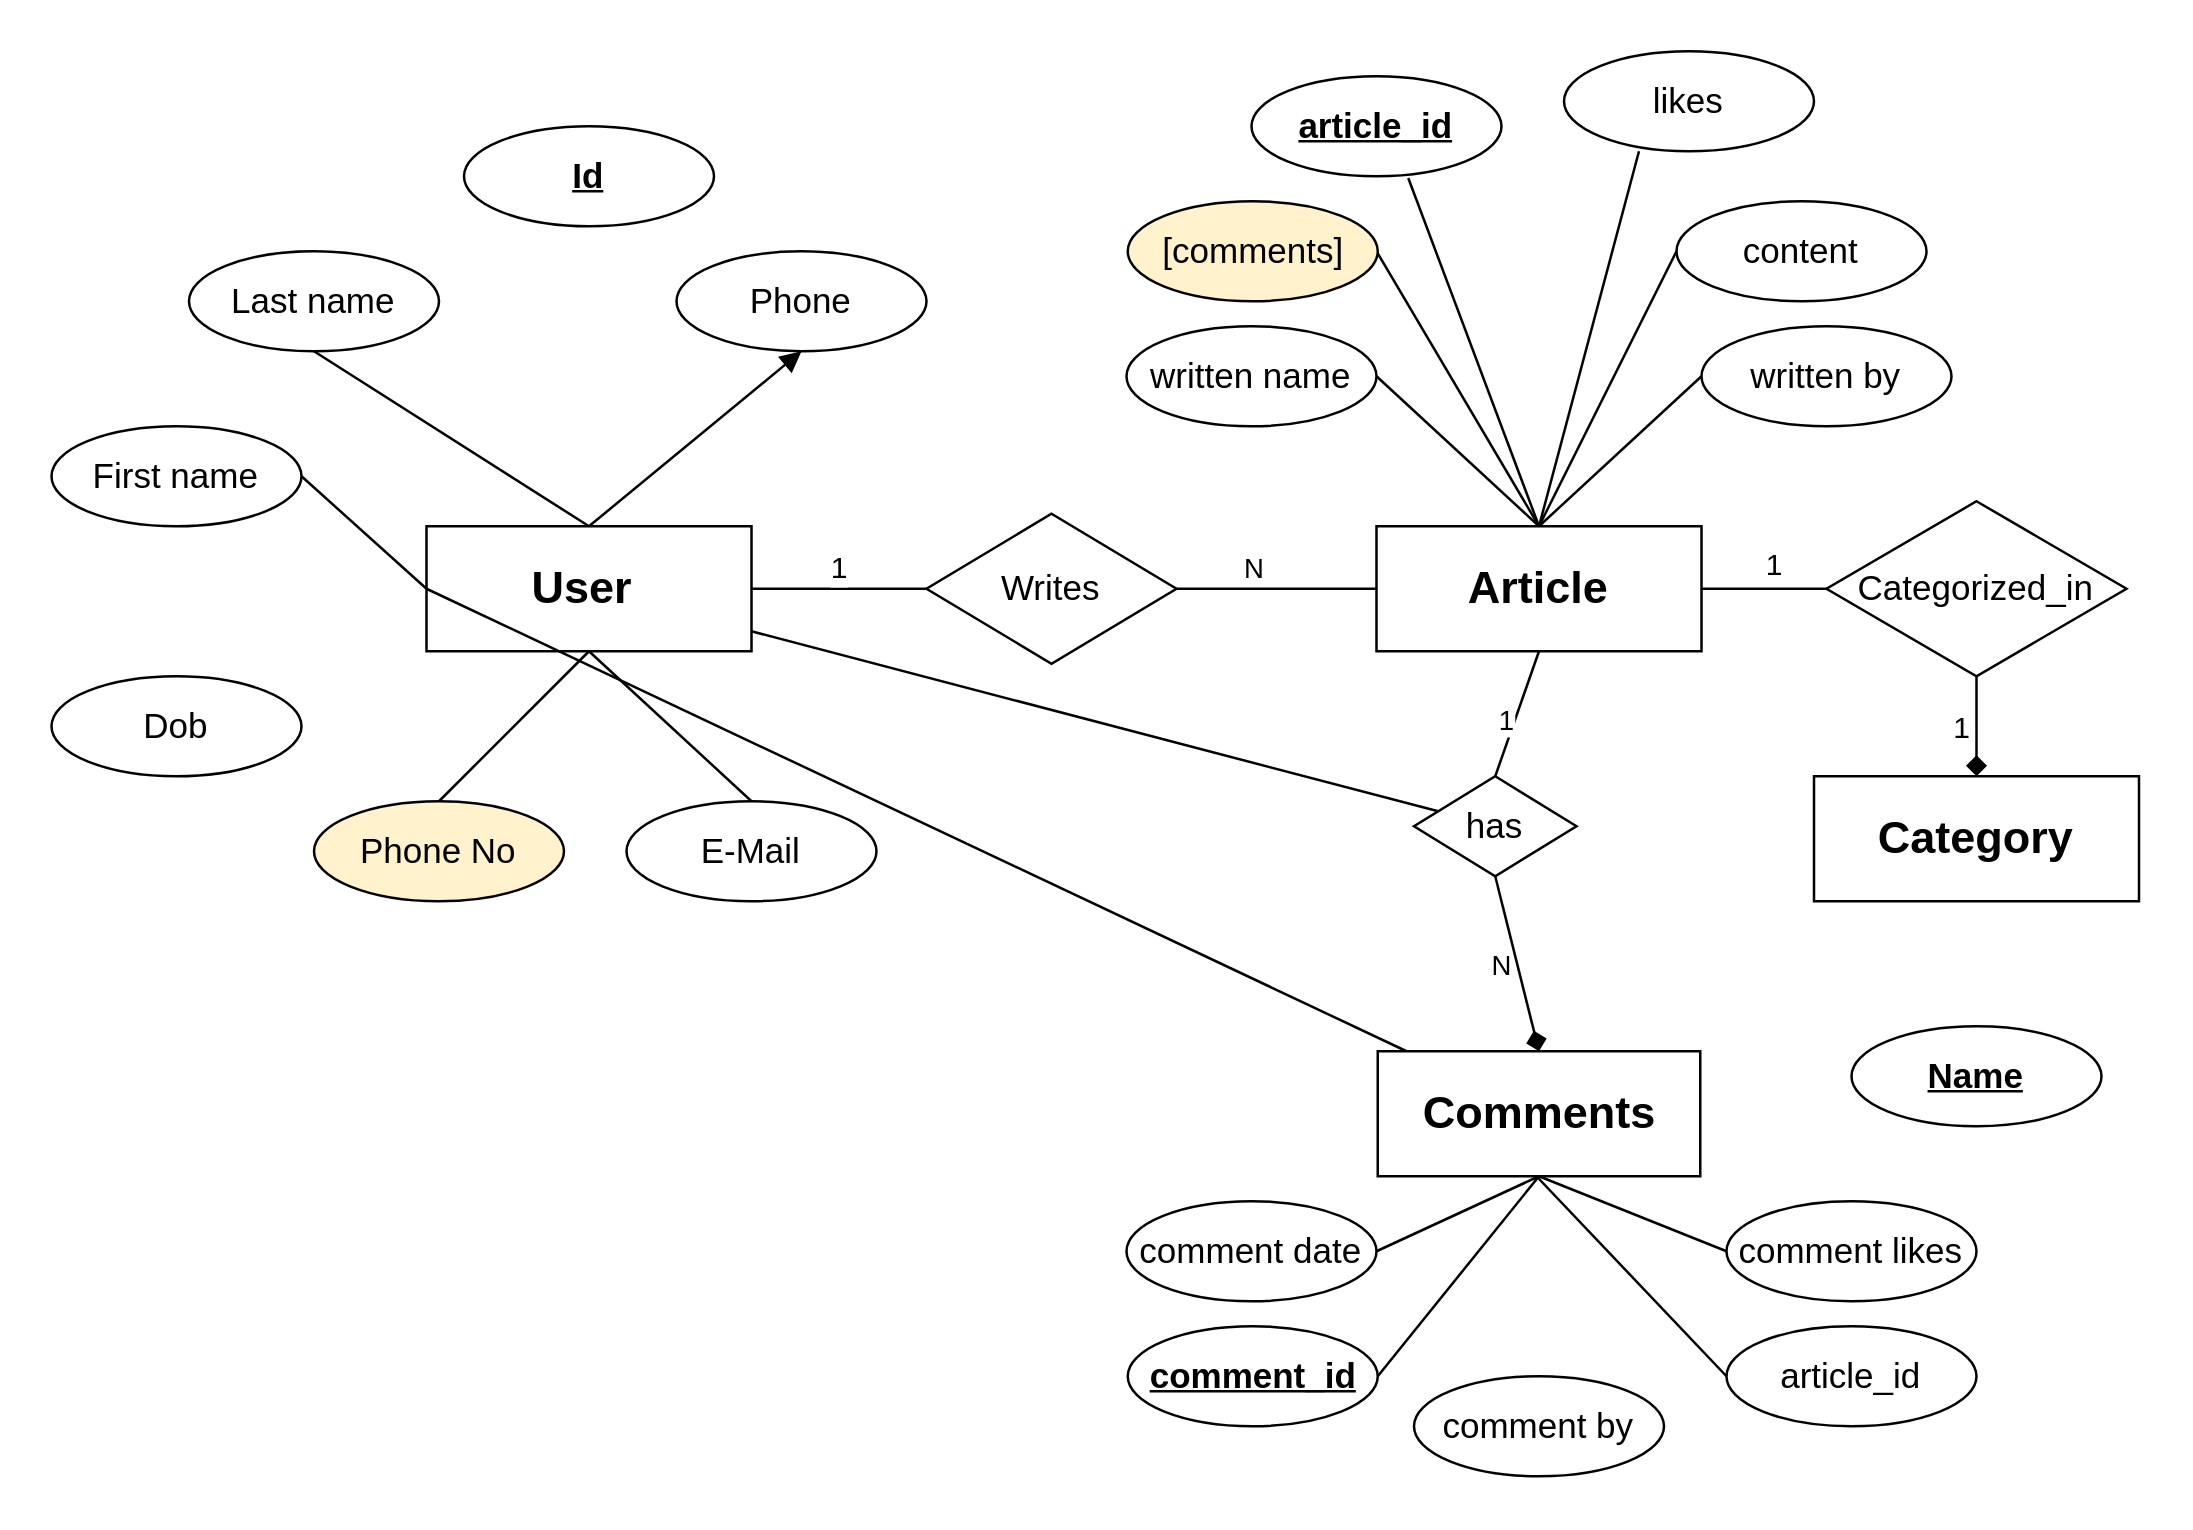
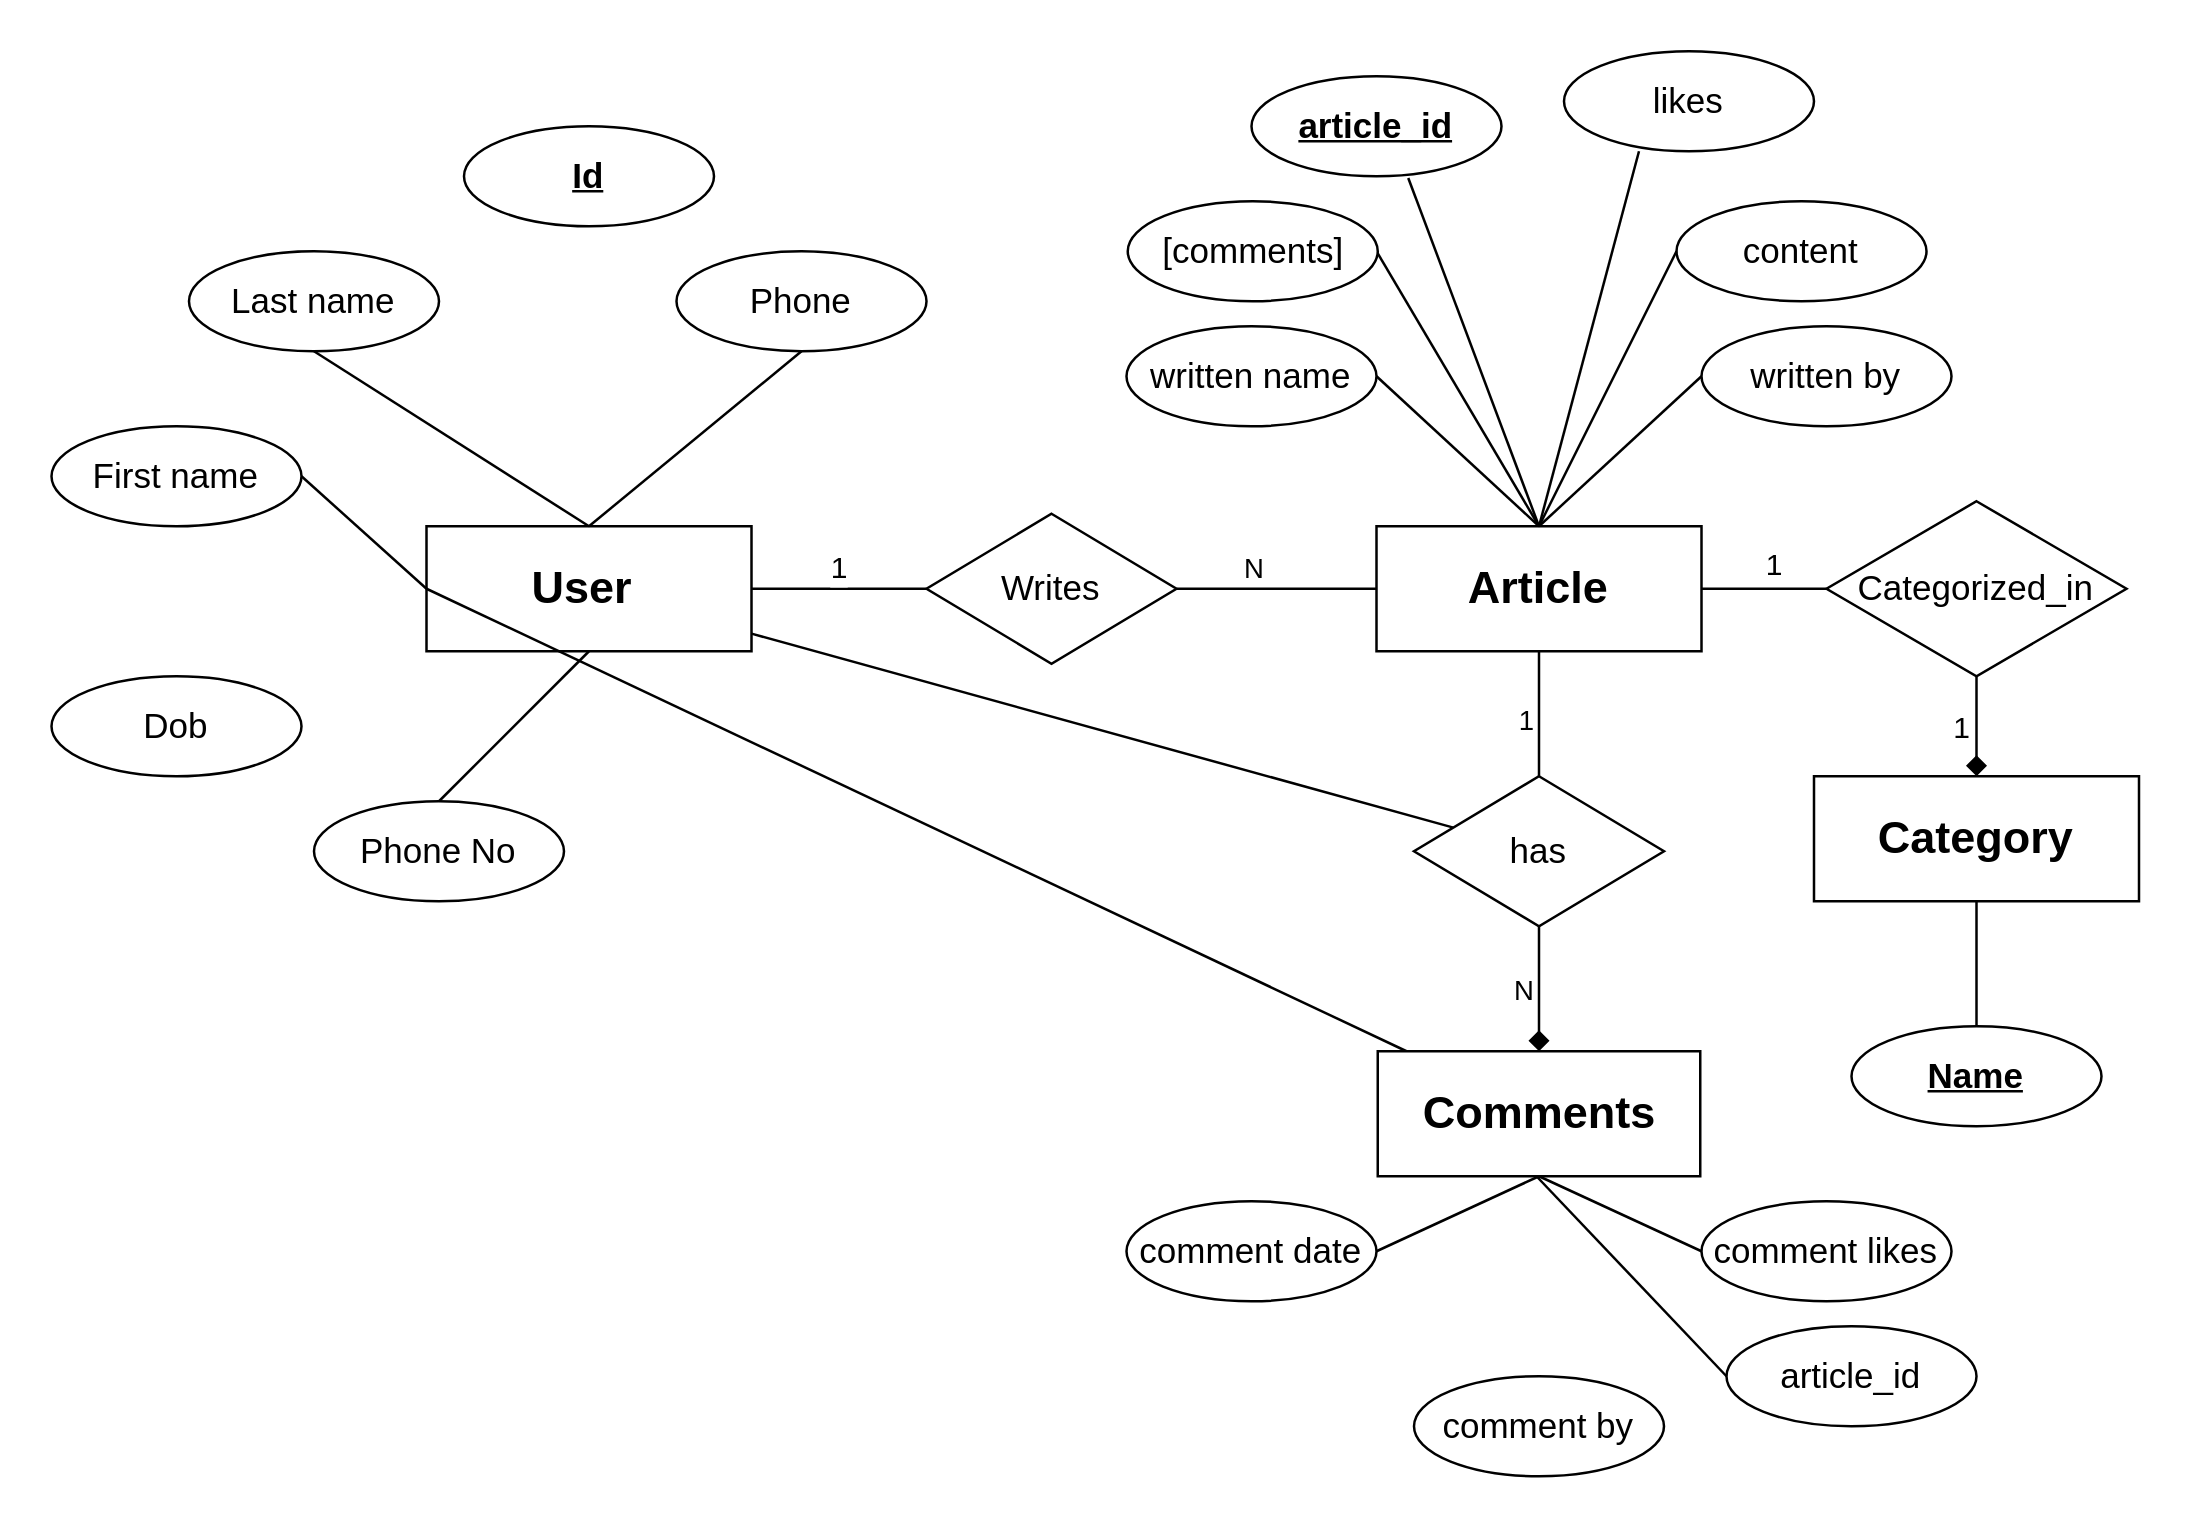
(1253, 251) -> (1253, 251)
(785, 365) -> (792, 359)
(690, 745) -> none
(1495, 826) -> (1539, 851)
(439, 851) -> (439, 851)
(751, 851) -> none
none -> (1976, 963)
(1851, 1251) -> (1826, 1251)
(1455, 1280) -> none
(1253, 1376) -> none
